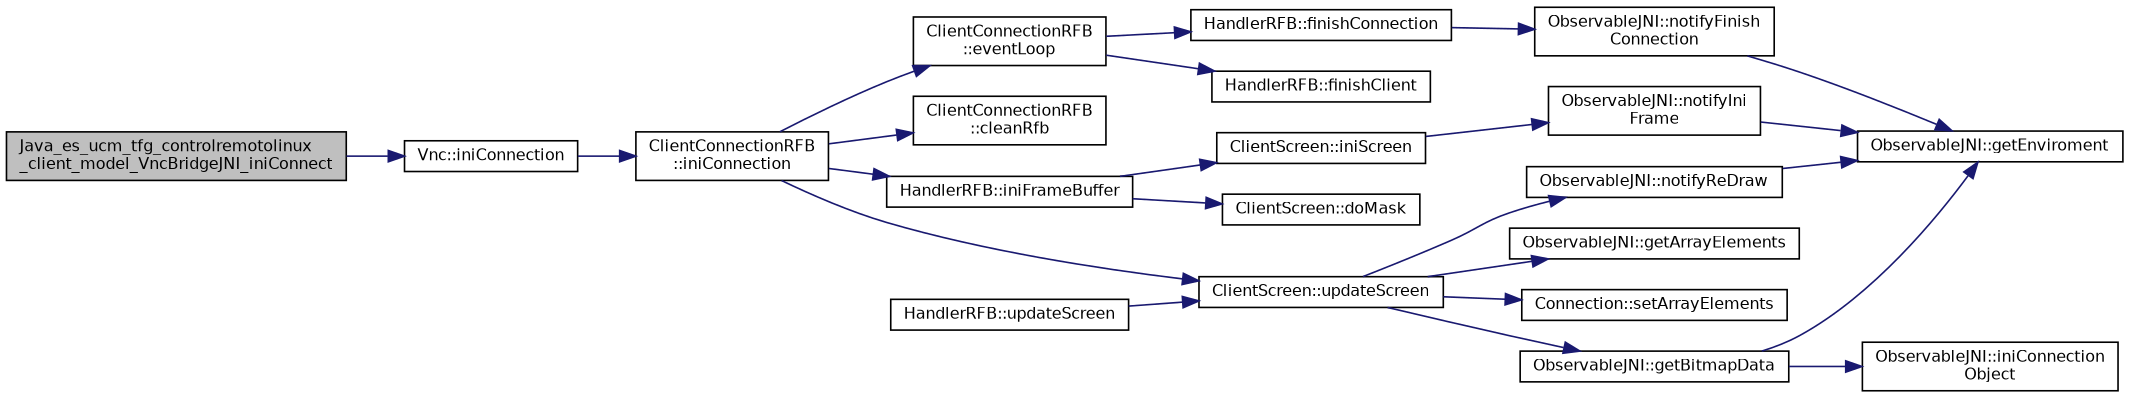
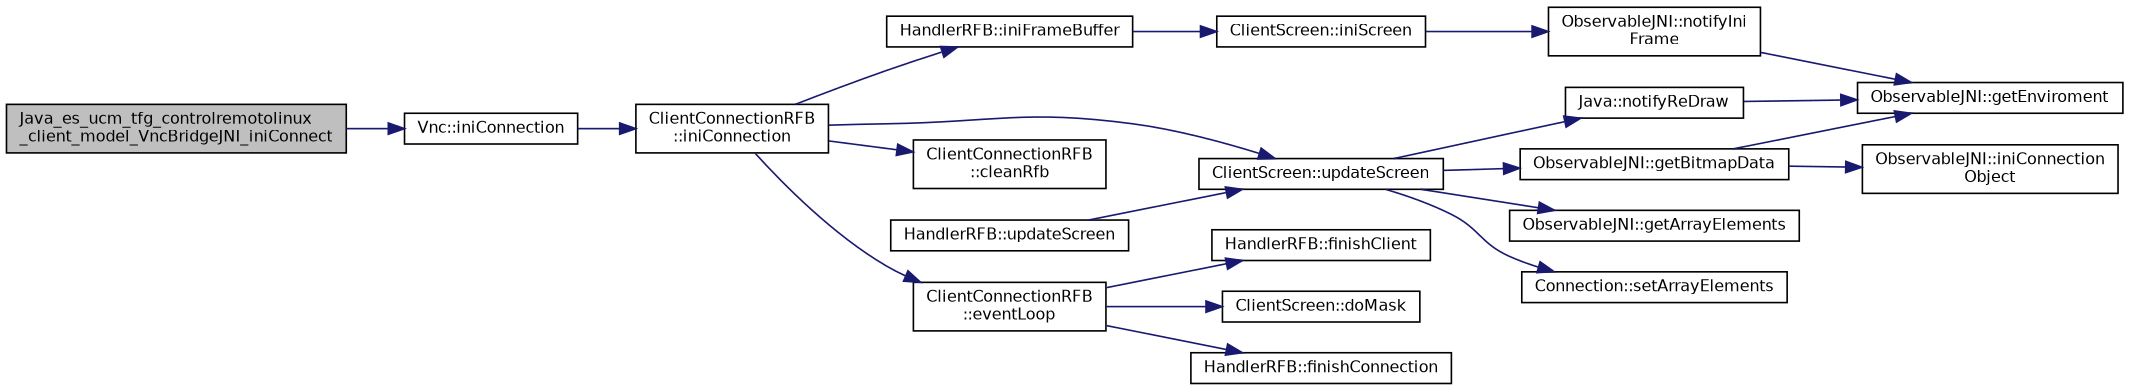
(1654, 32) -> none
(1654, 182) -> (1654, 103)
(1169, 201) -> (1156, 307)
